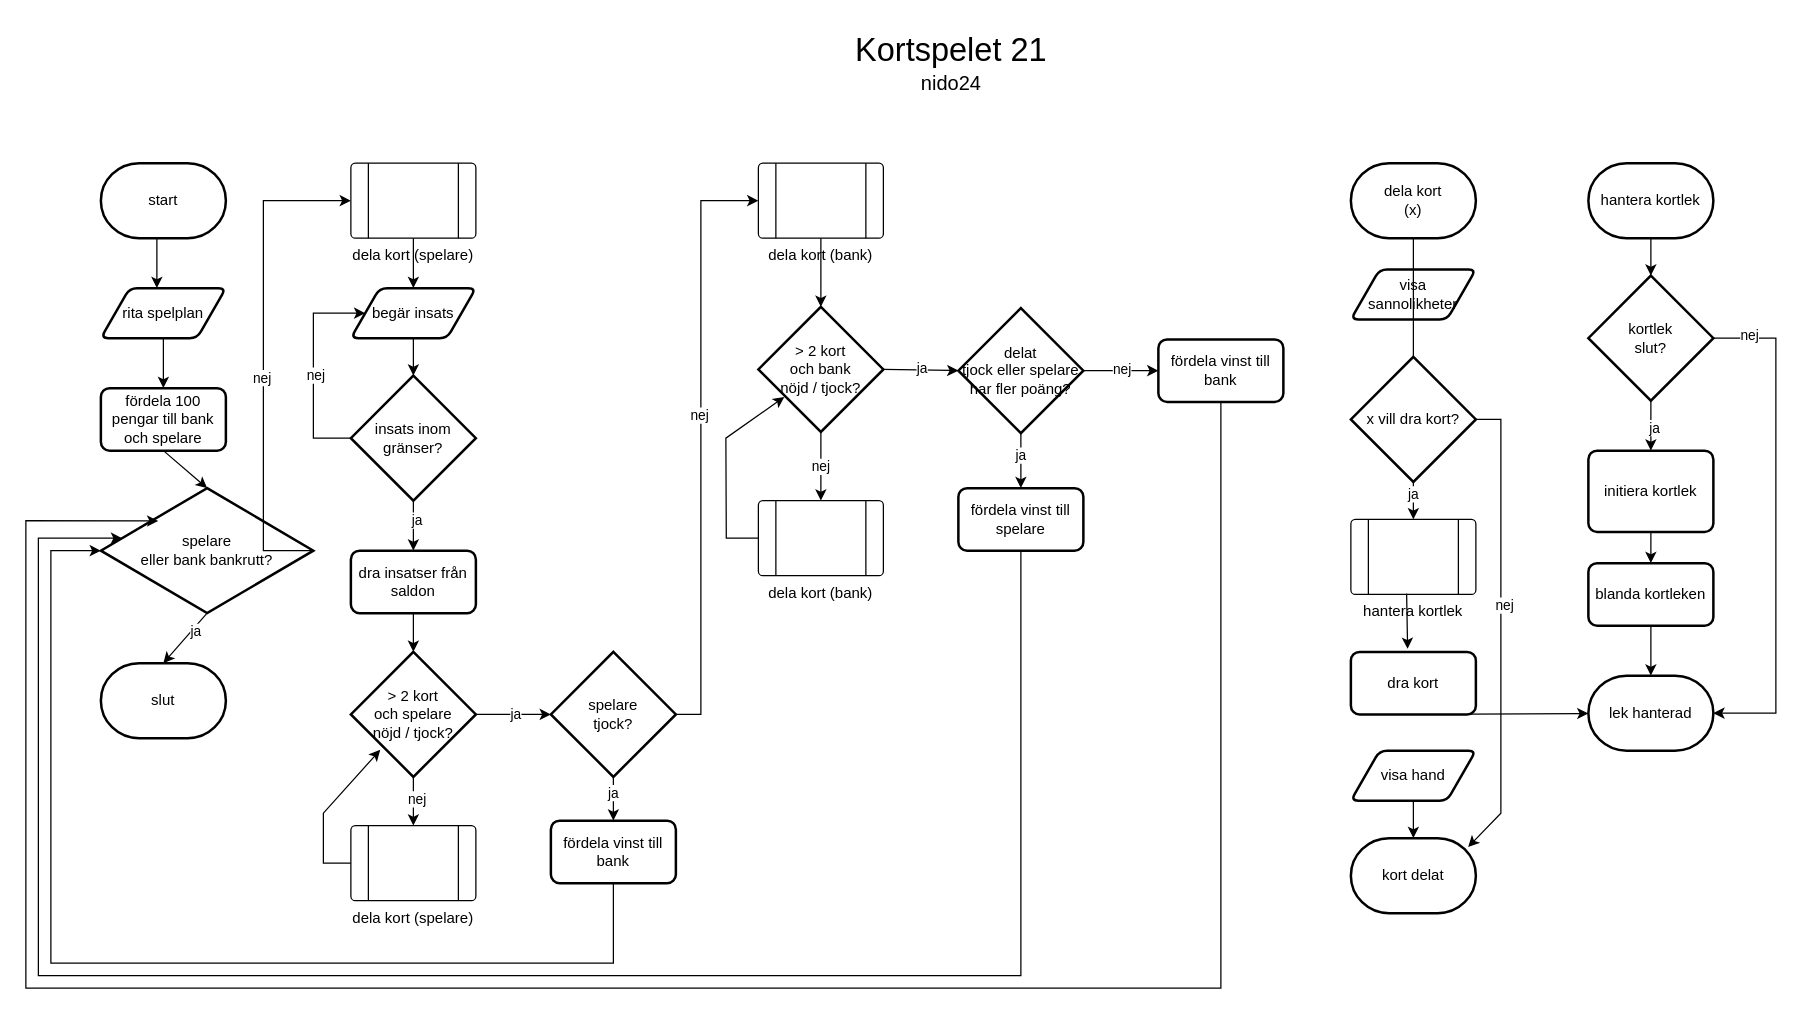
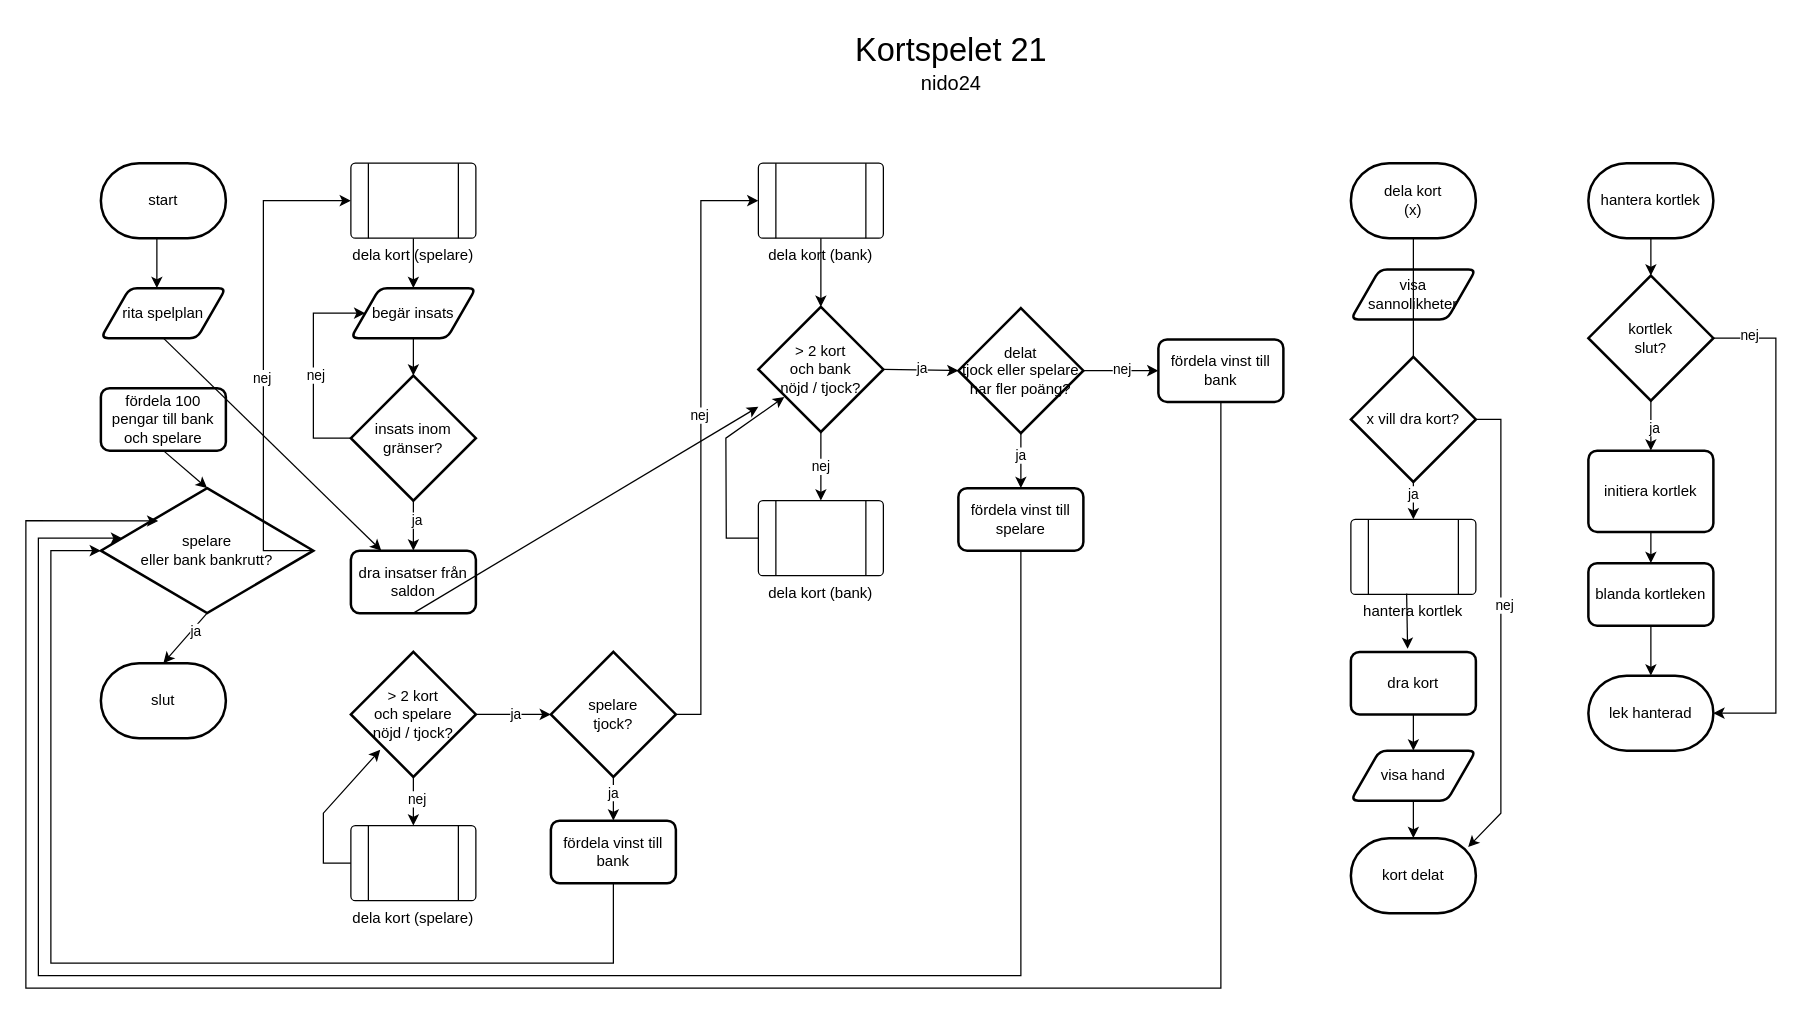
(163, 359) -> (269, 442)
(413, 629) -> (582, 512)
(1525, 714) -> (1413, 729)
